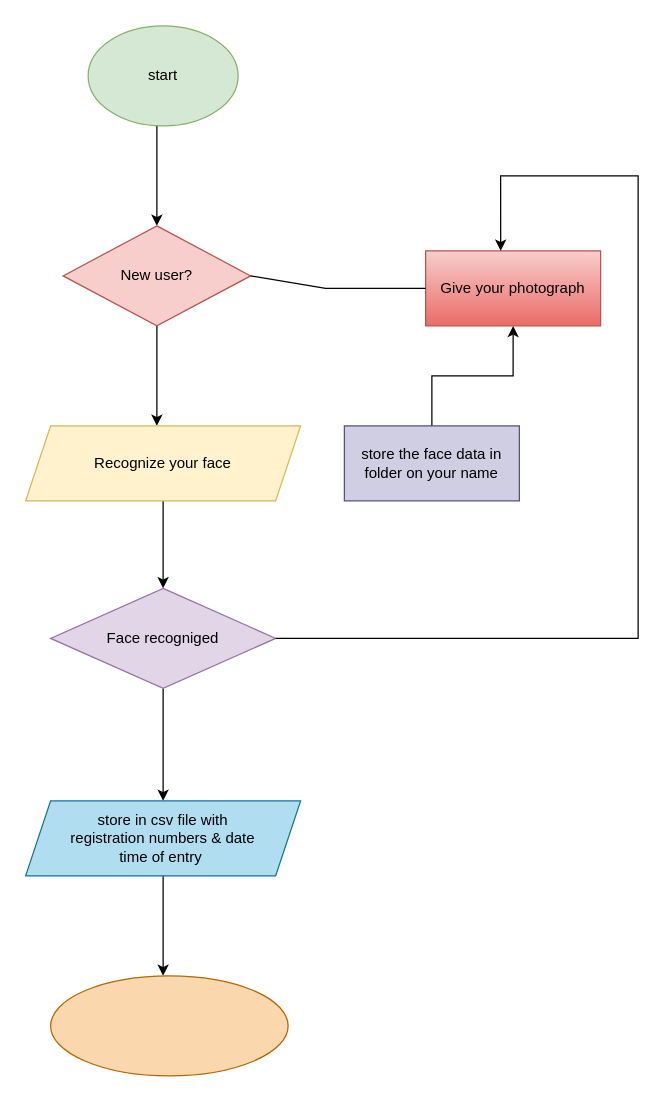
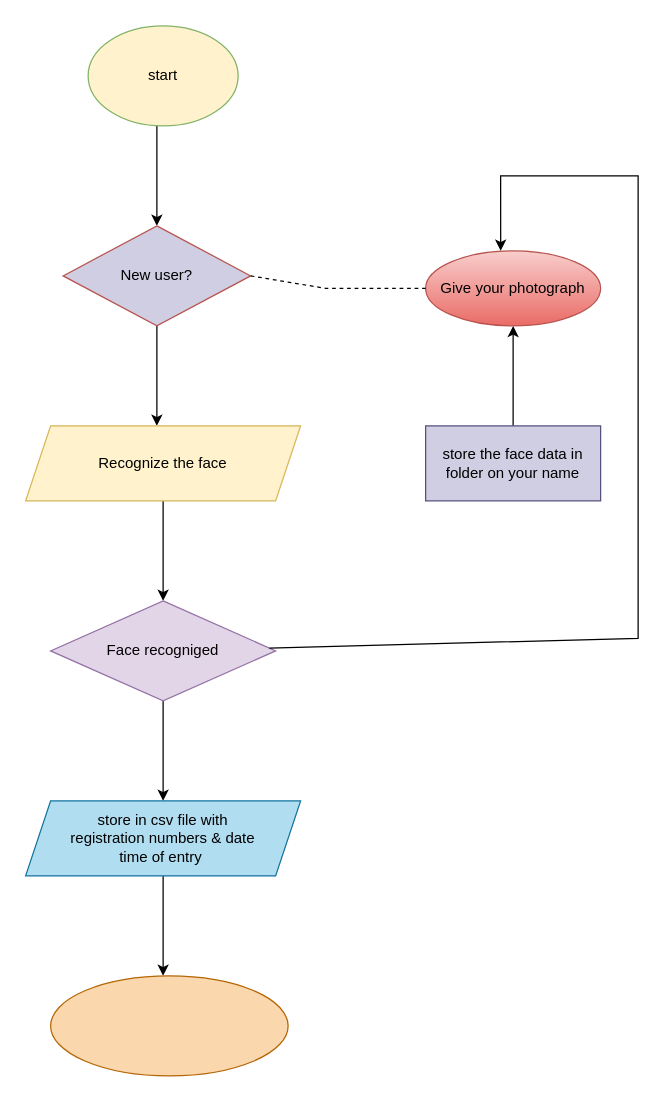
(163, 76) -> (163, 76)
(157, 276) -> (157, 276)
(337, 288) -> (337, 288)
(513, 288) -> (513, 288)
(163, 463) -> (163, 463)
(432, 463) -> (513, 463)
(163, 638) -> (163, 651)
